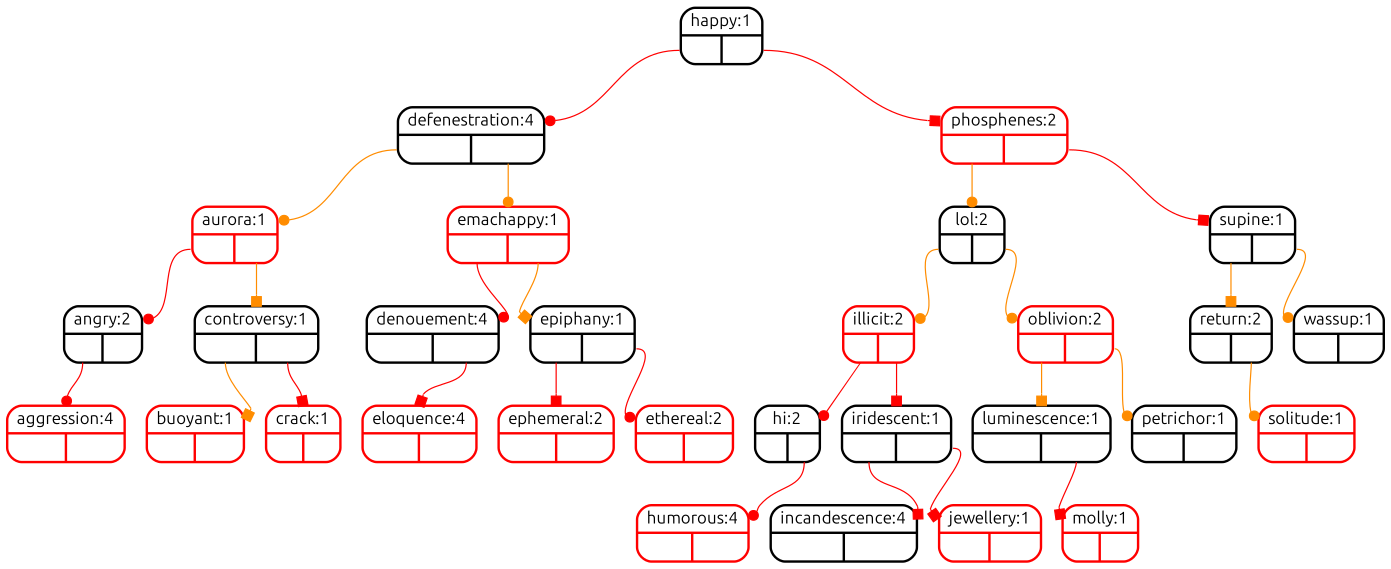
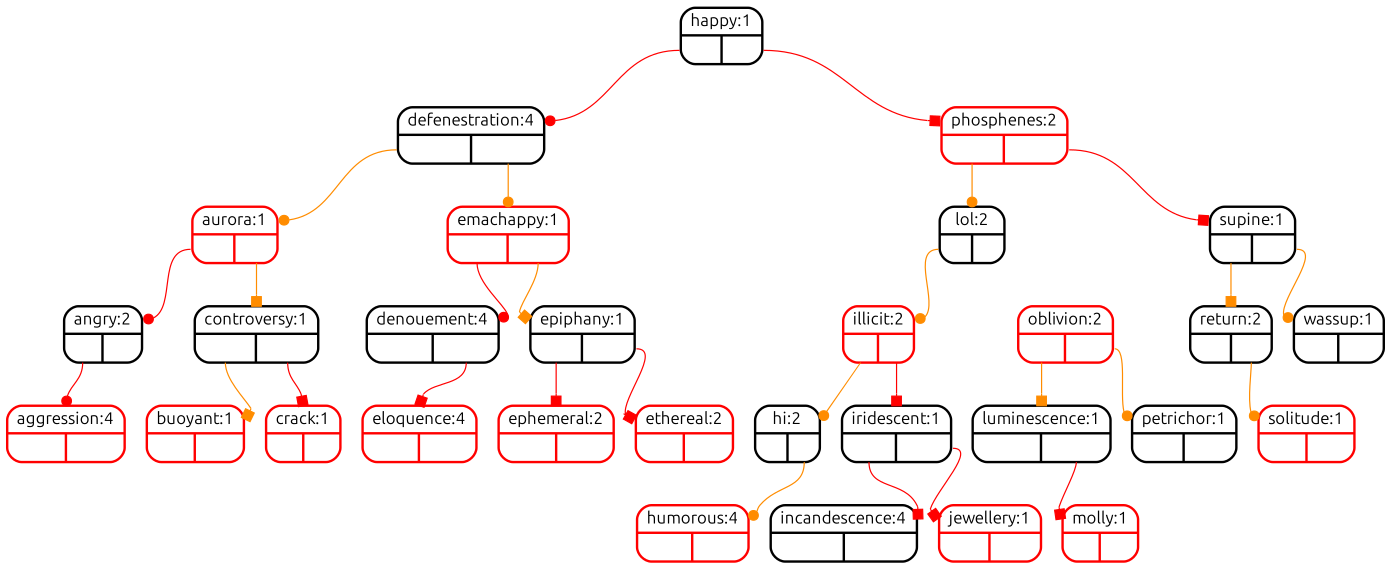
(1012, 280) -> none
(637, 380) -> (637, 380)
(844, 387) -> (844, 387)
(784, 489) -> (784, 489)
